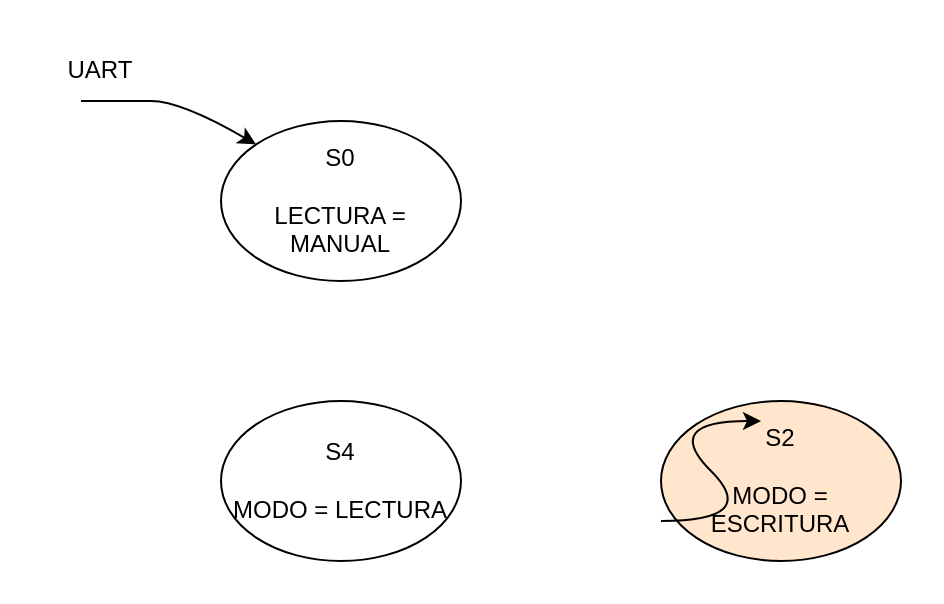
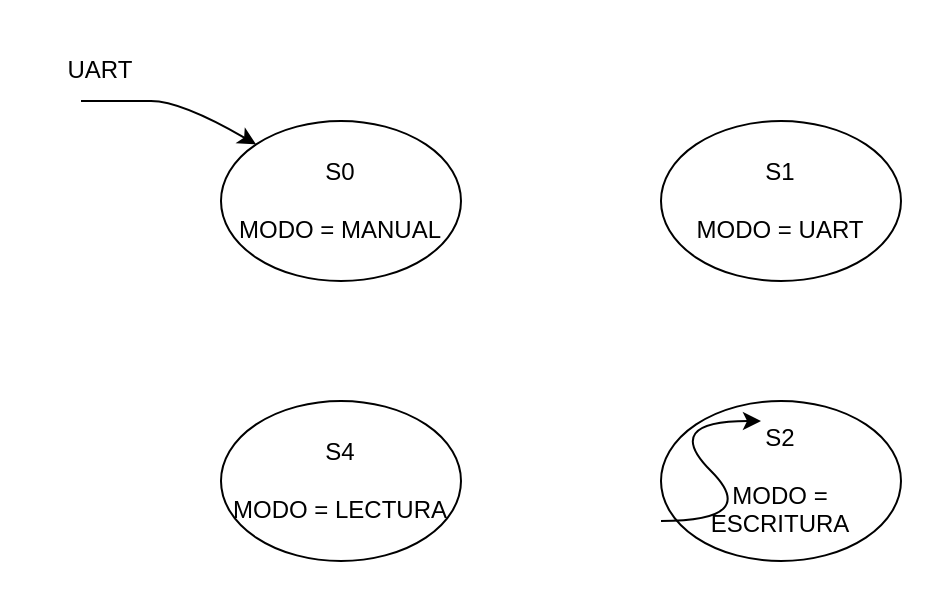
(341, 201) -> (341, 201)
none -> (781, 201)
(781, 481) -> (781, 481)
